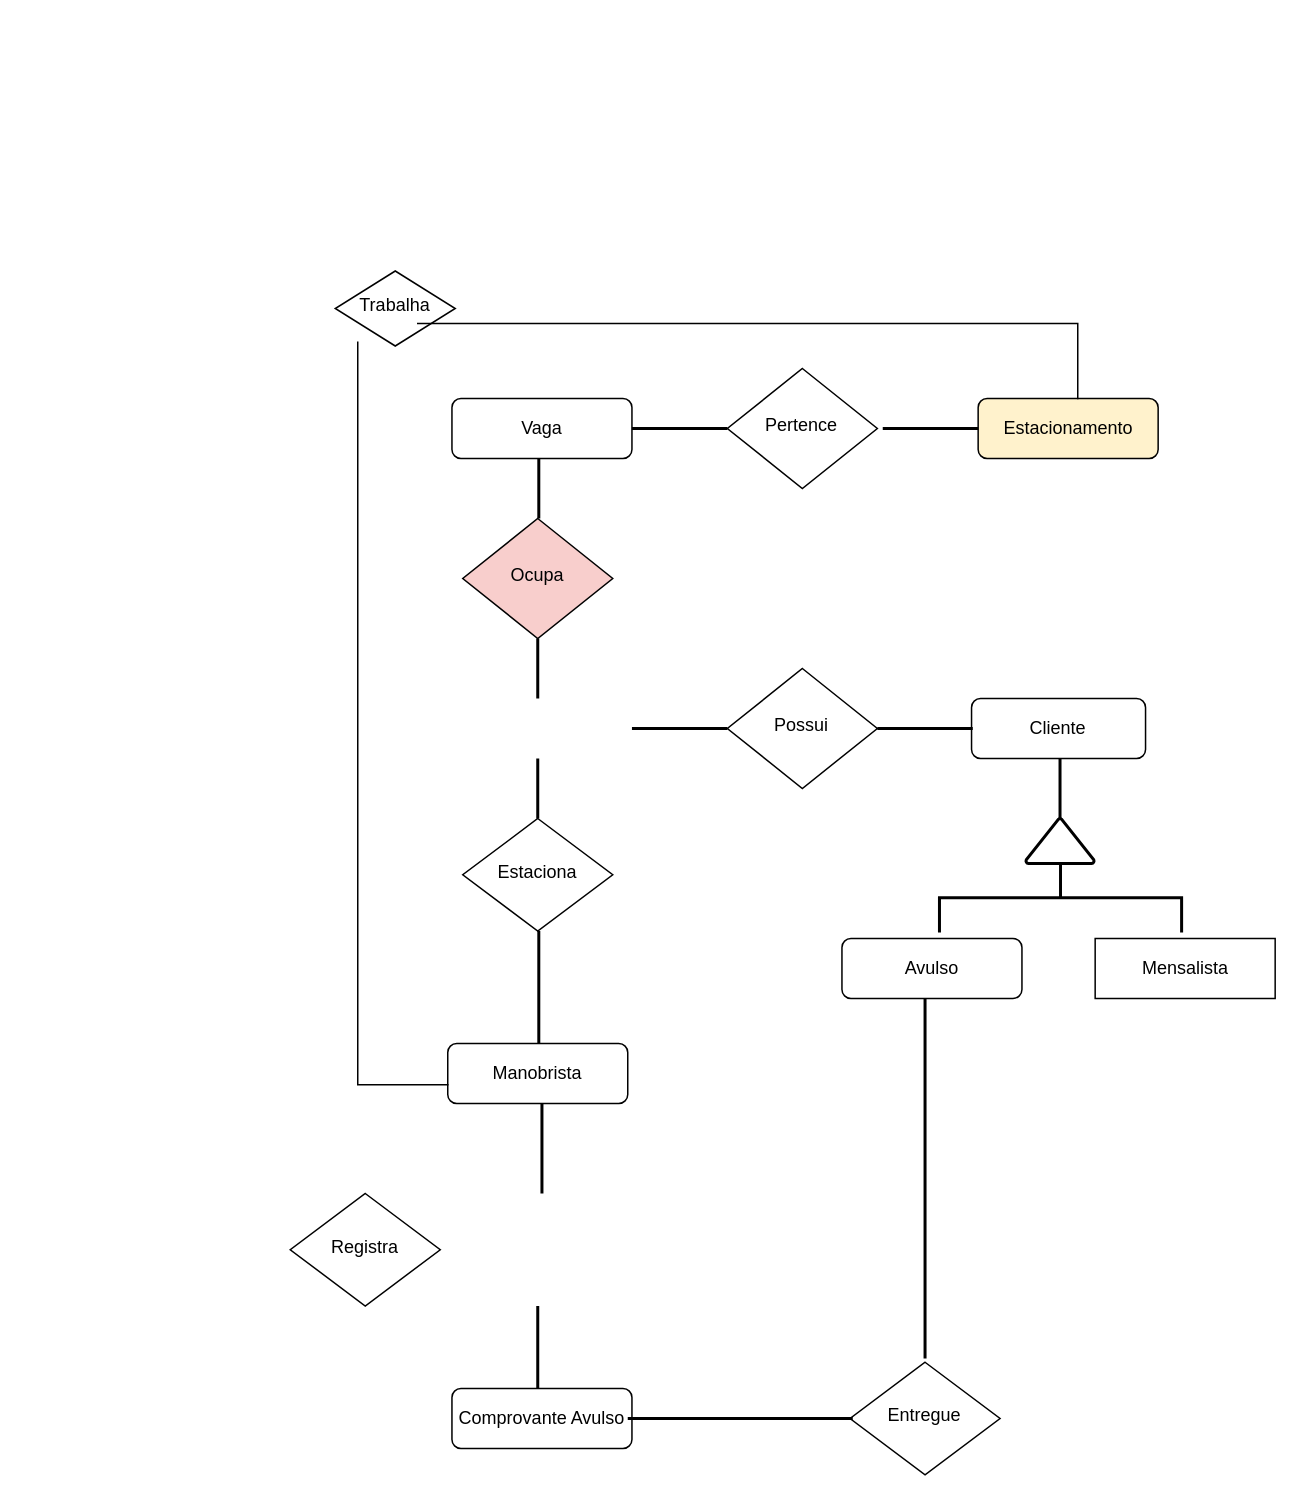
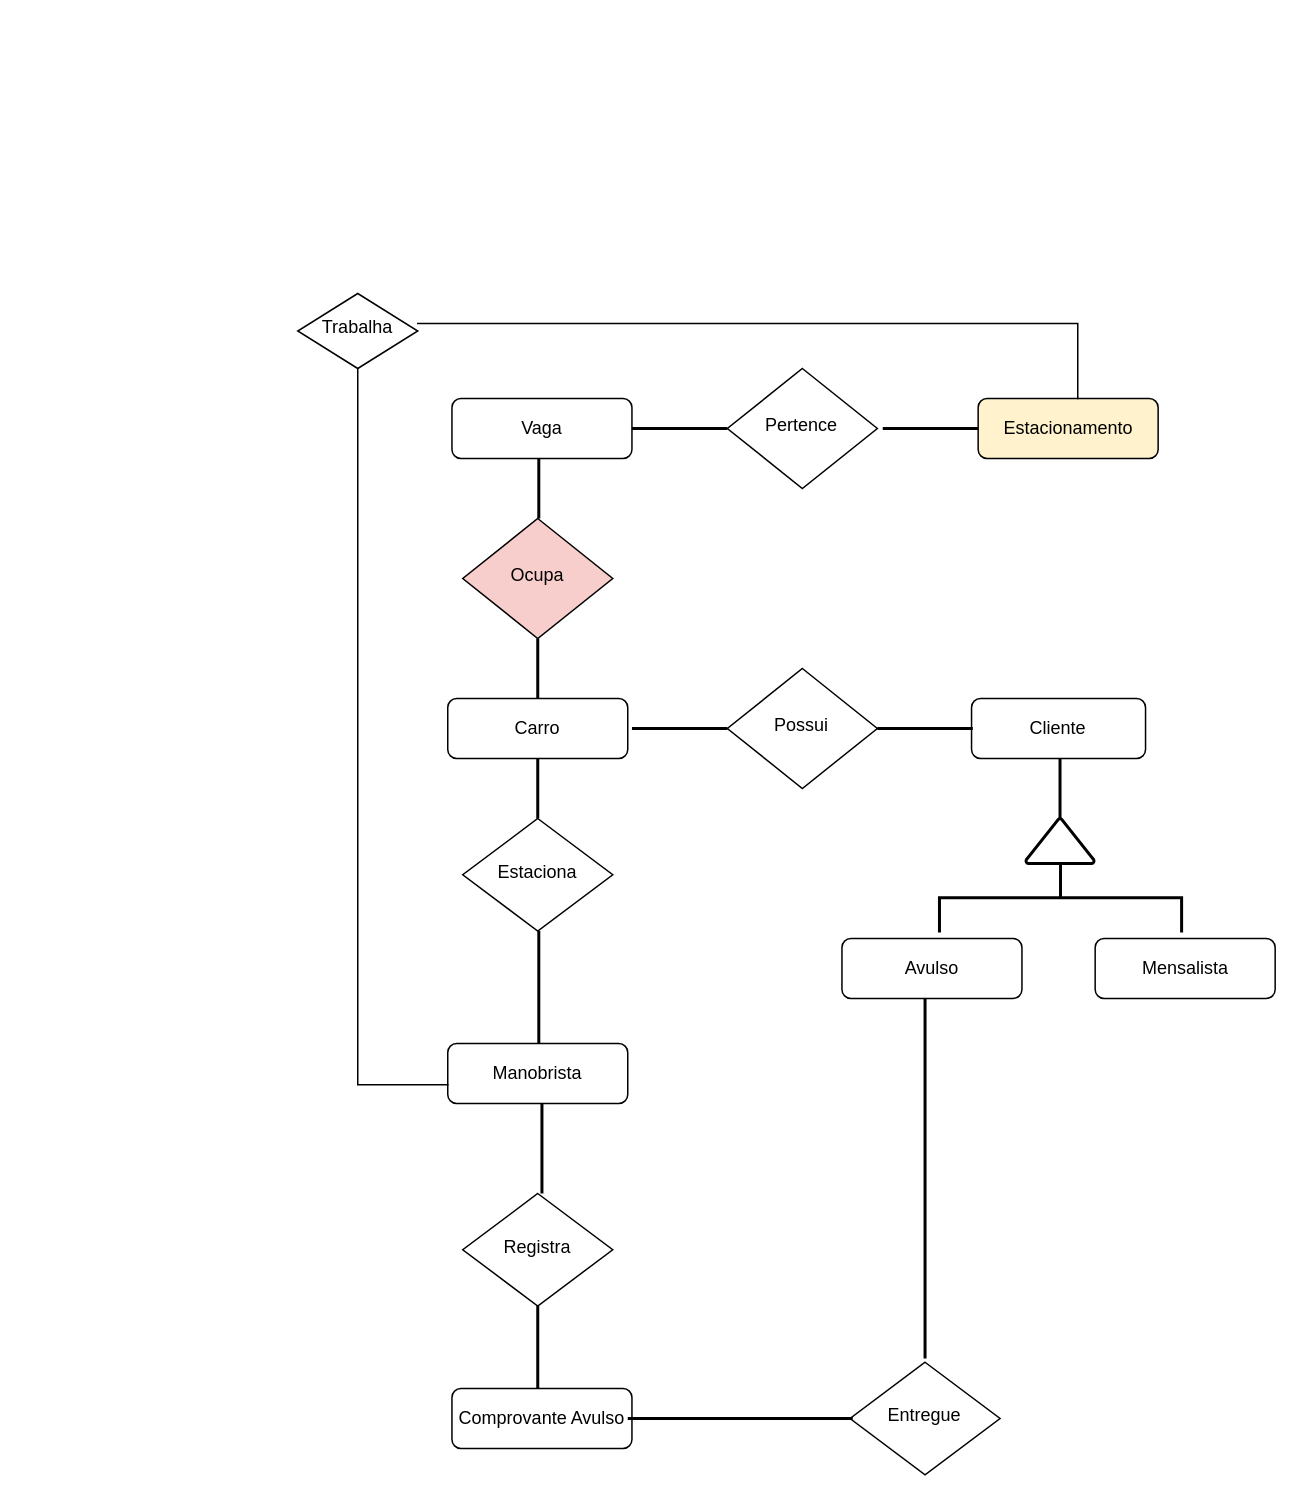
(395, 308) -> (358, 331)
none -> (538, 728)
(1185, 968) -> (1185, 968)
(365, 1250) -> (538, 1250)
